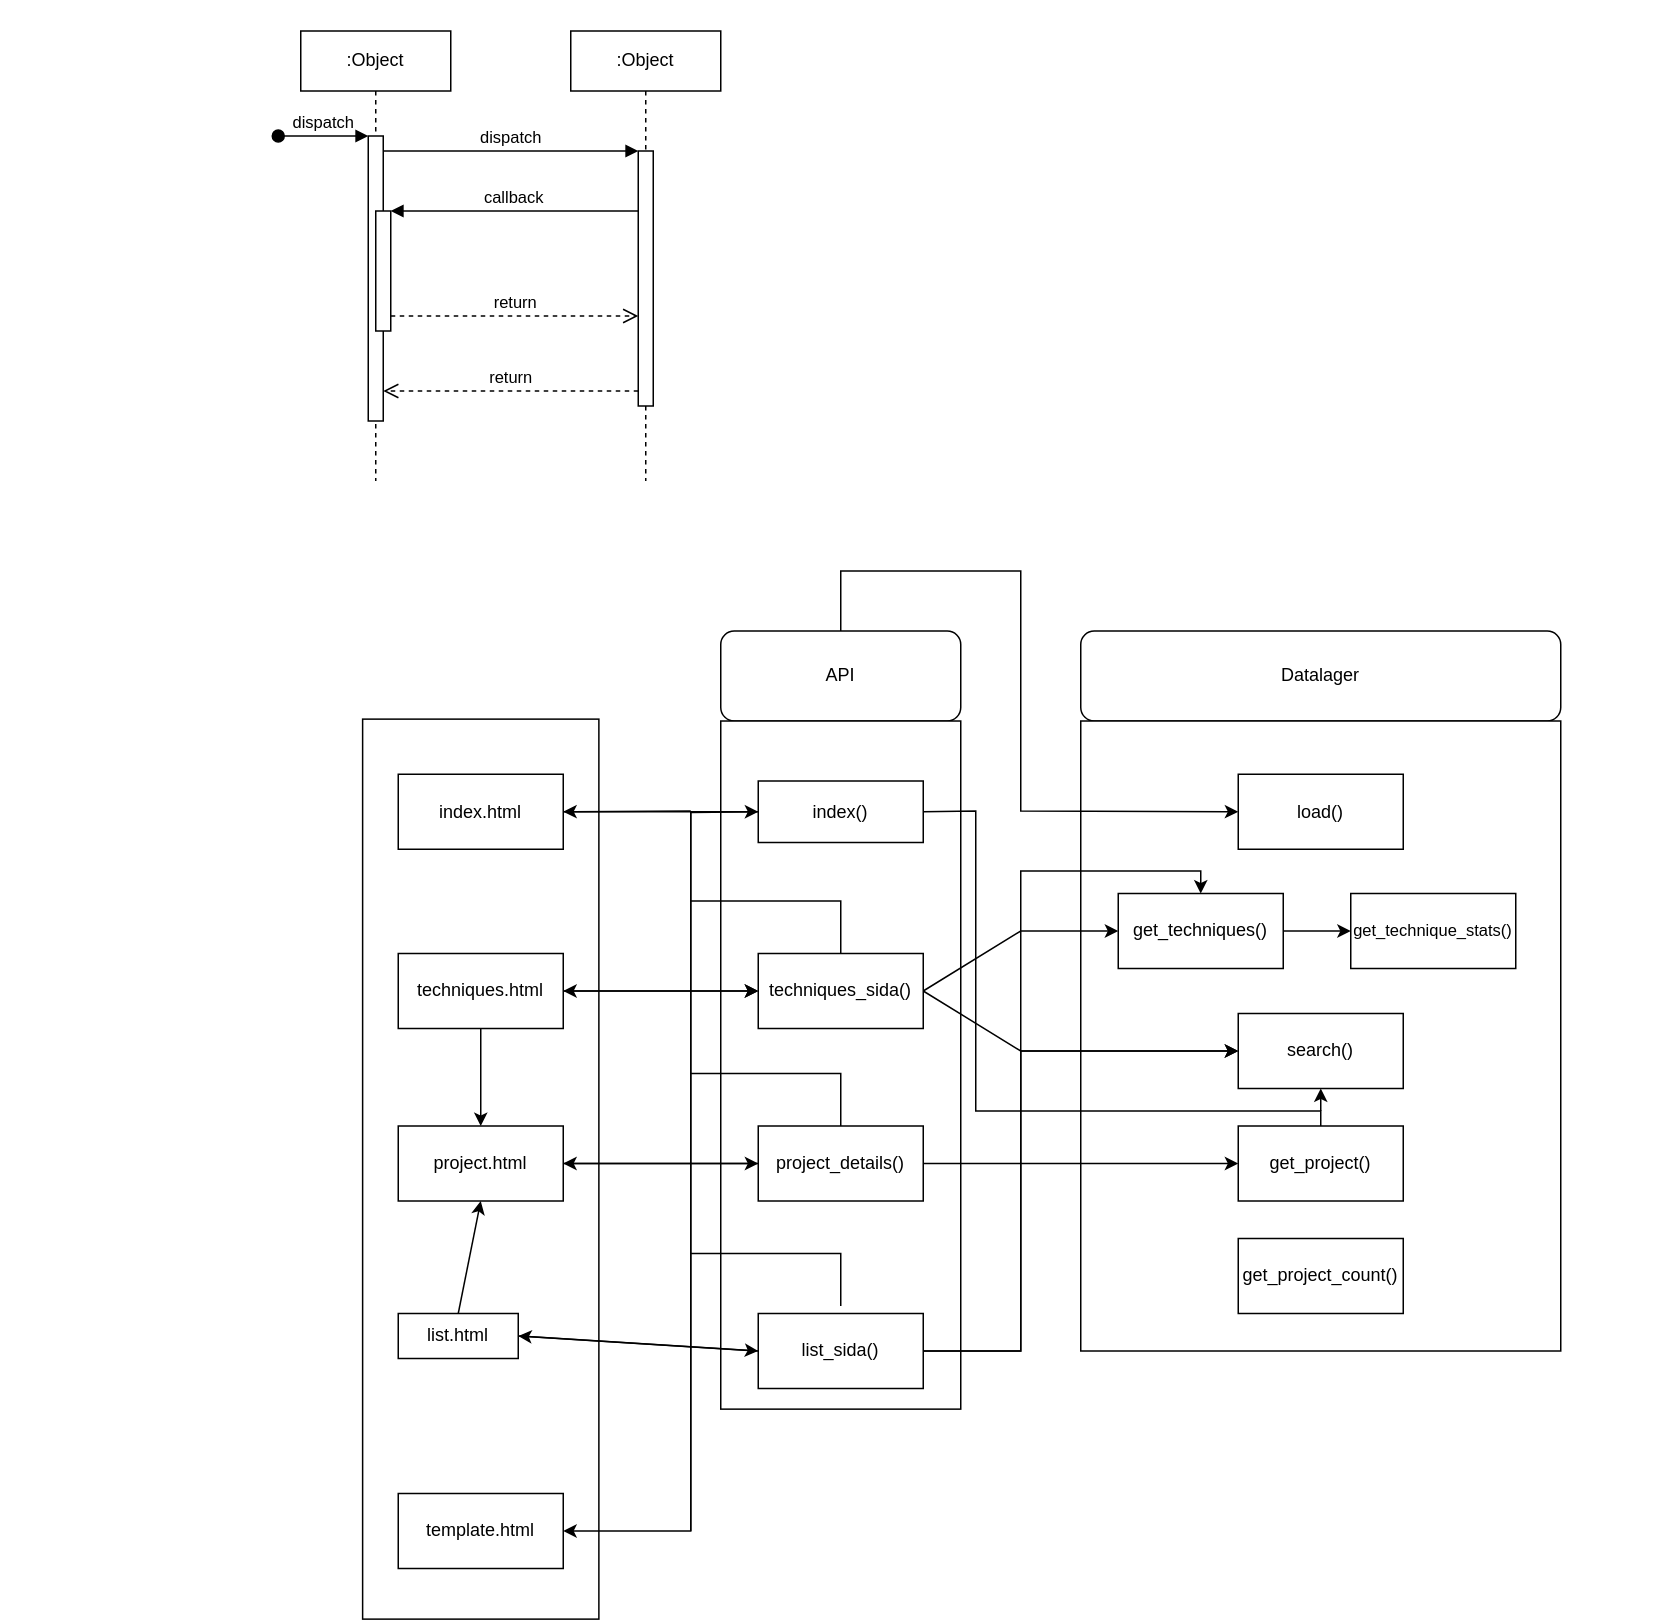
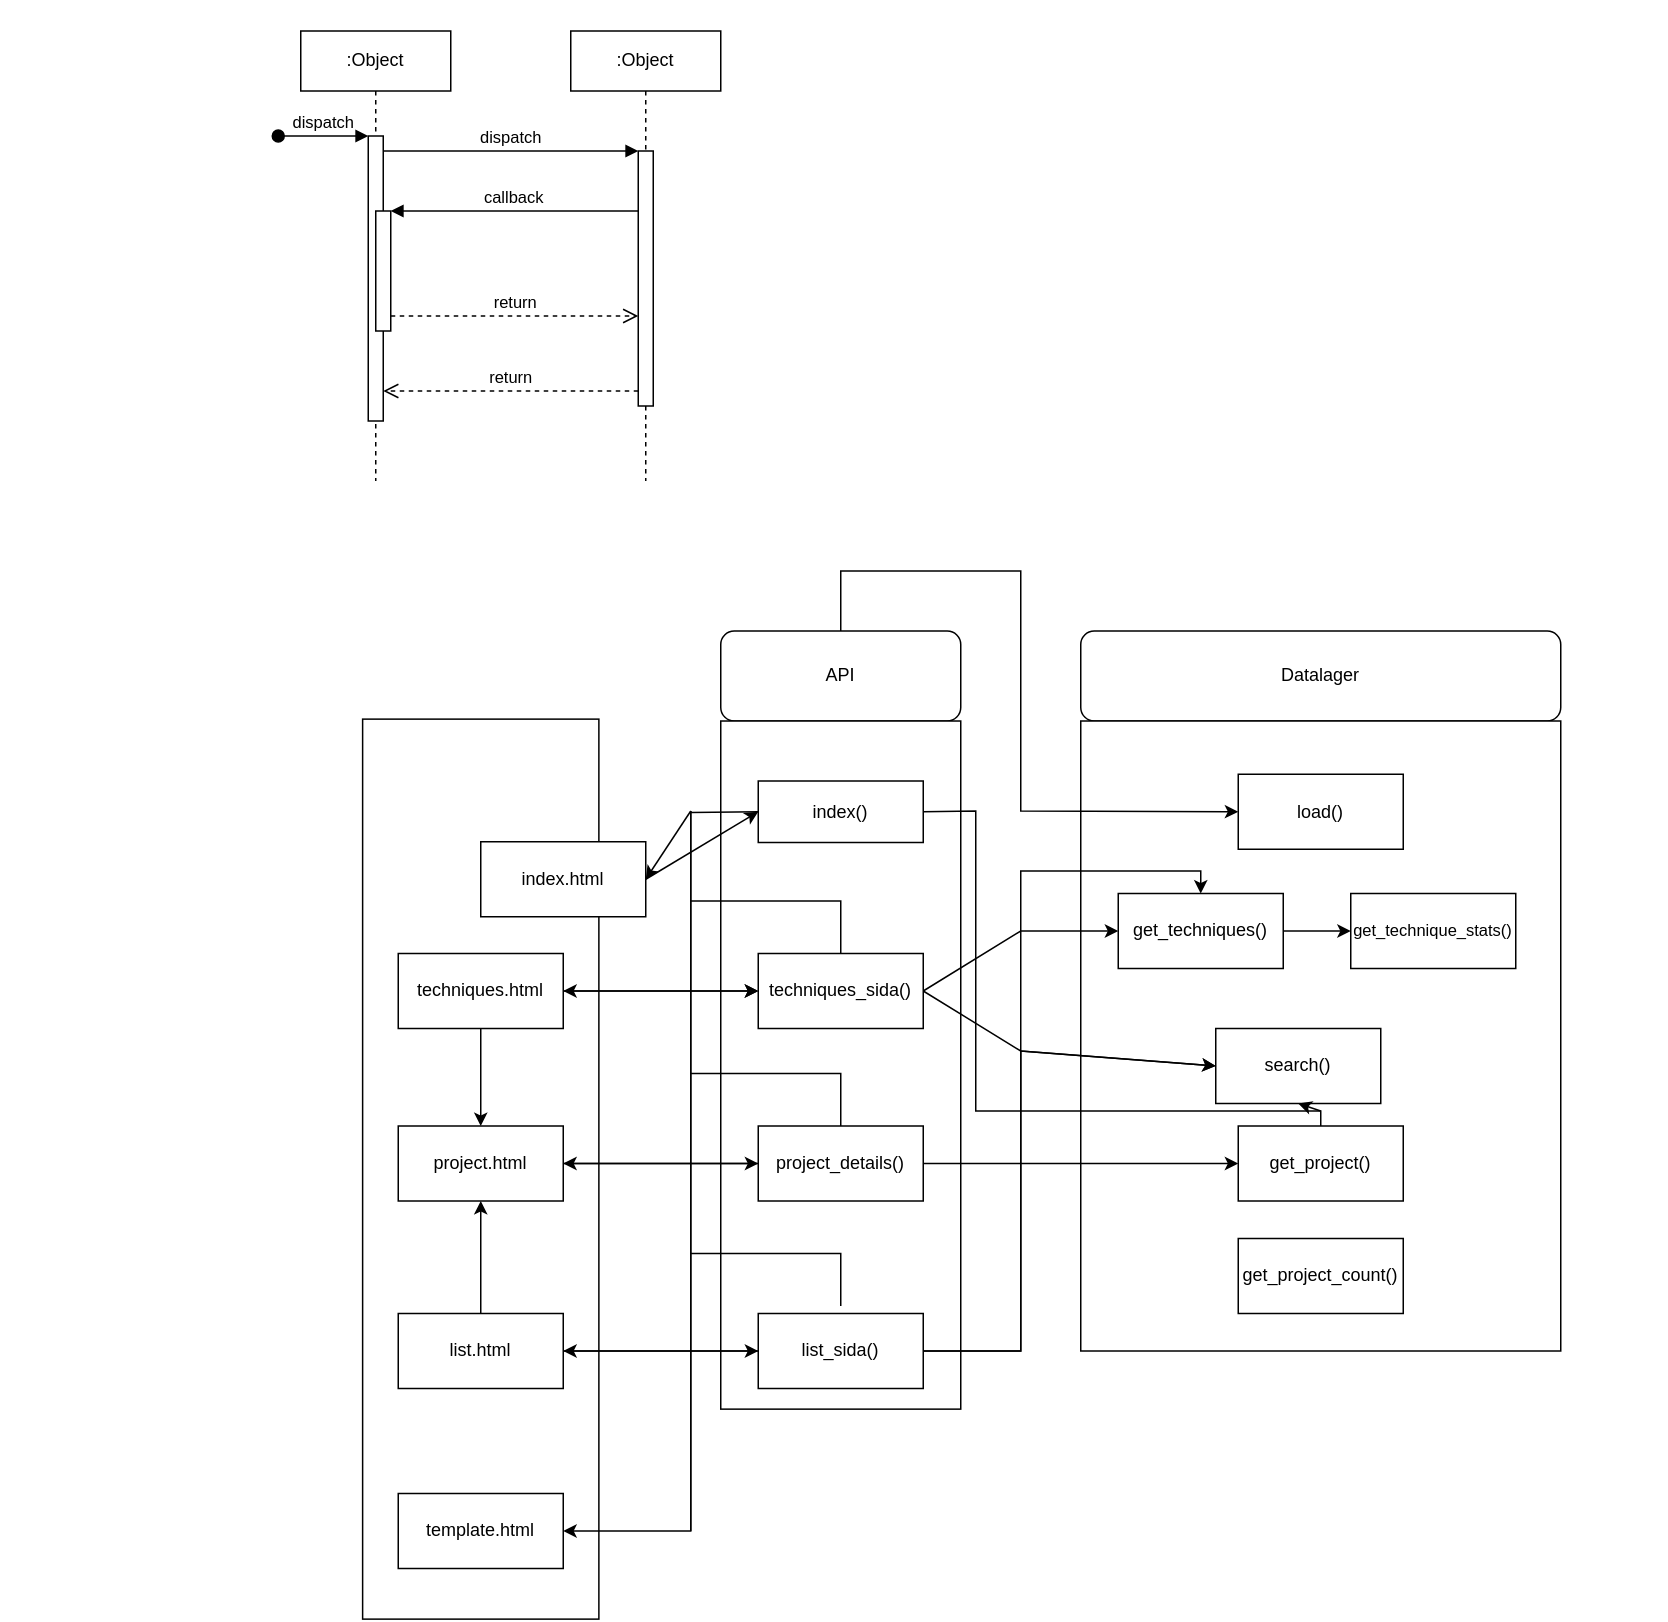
(481, 812) -> (563, 879)
(1321, 1051) -> (1298, 1066)
(458, 1336) -> (481, 1351)
